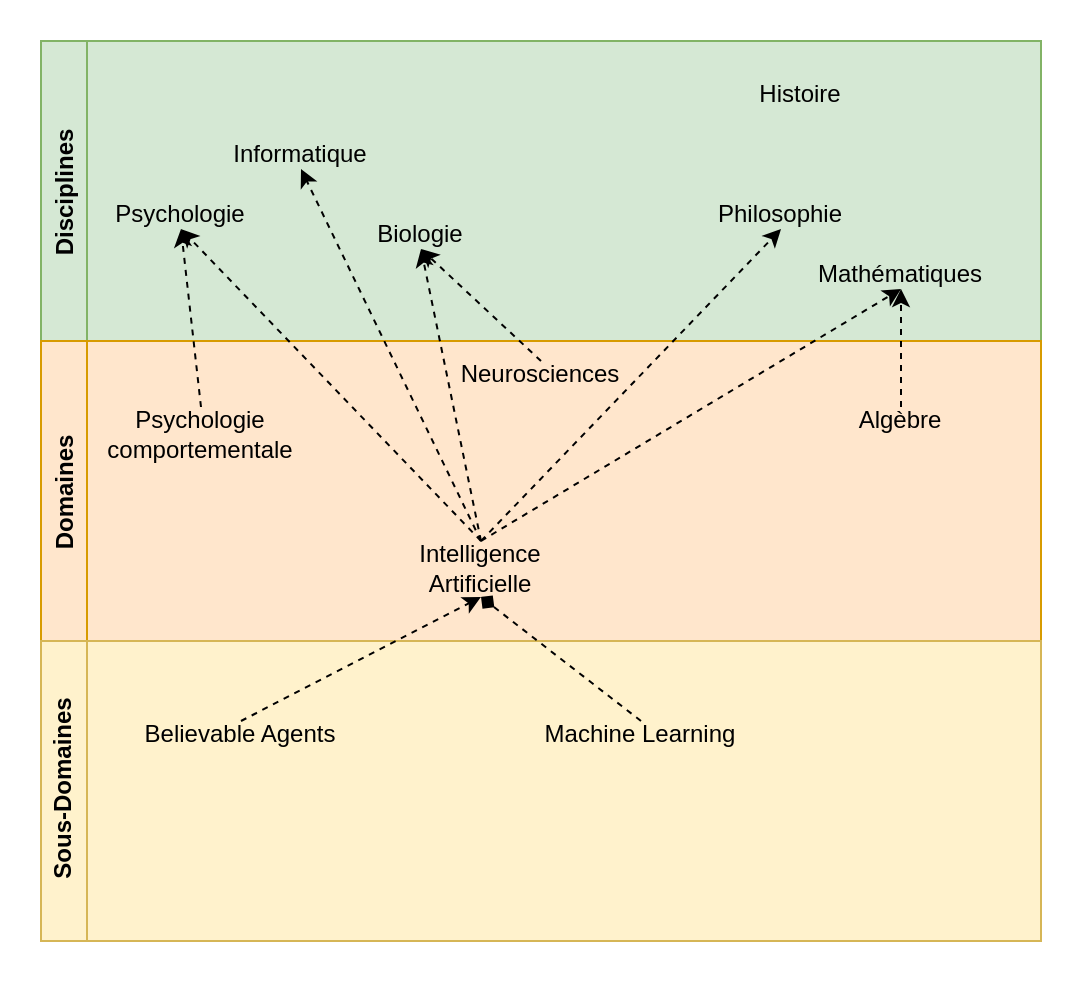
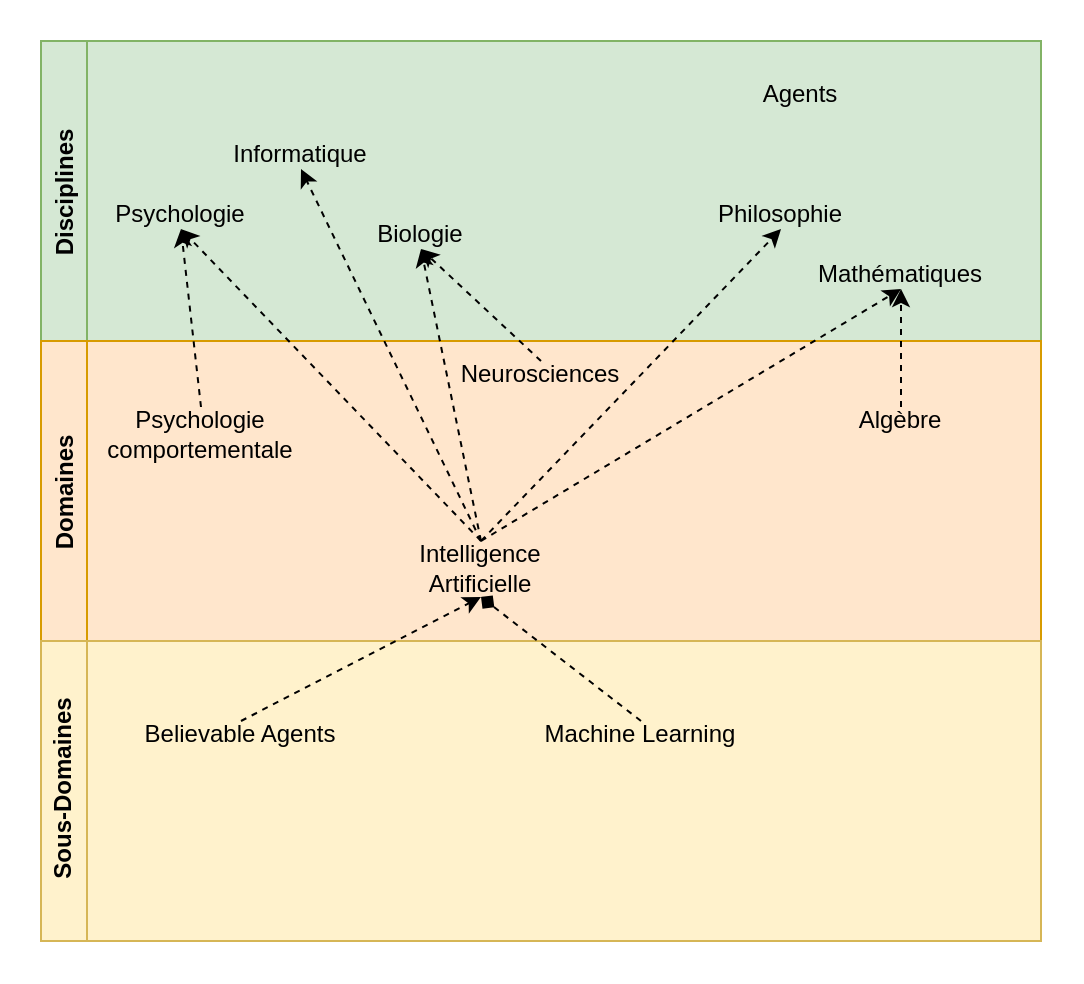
(801, 95) -> (801, 95)
